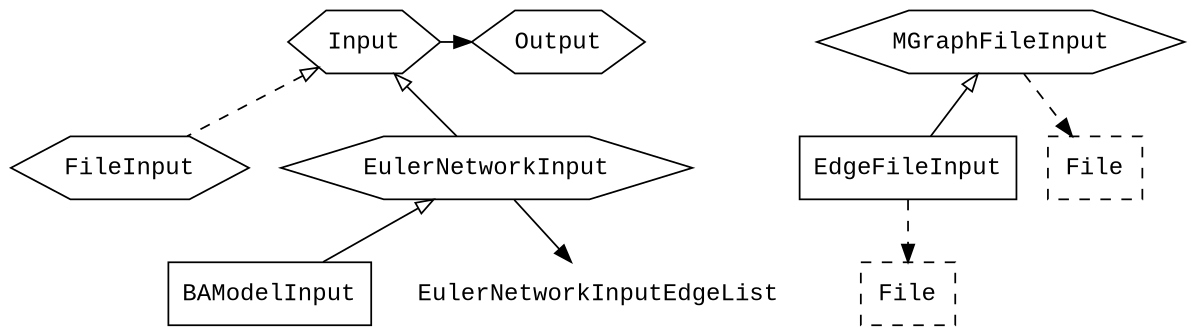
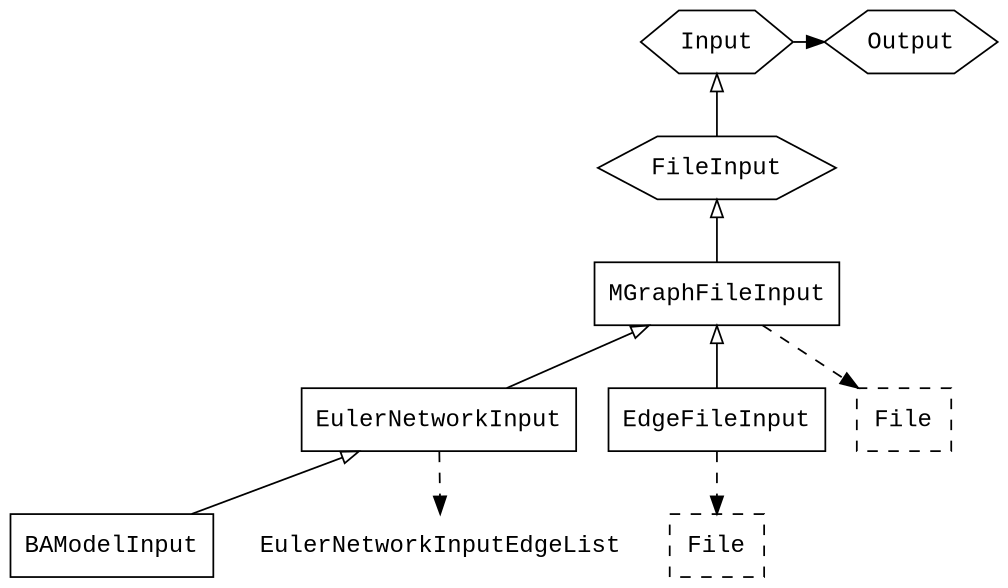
(1001, 42) -> (717, 294)
(245, 106) -> (717, 114)
(432, 111) -> (570, 360)
(487, 168) -> (439, 420)
(537, 224) -> (440, 474)
none -> (717, 240)
